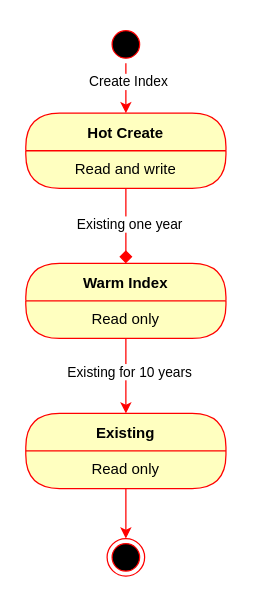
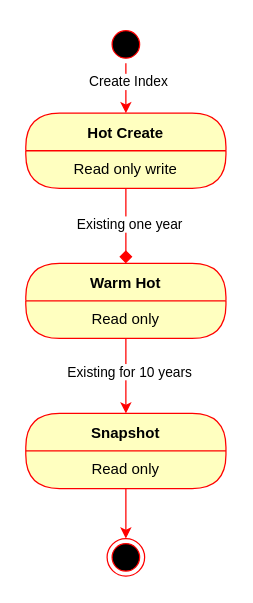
(126, 169) -> (126, 169)
(125, 283) -> (125, 283)
(125, 433) -> (125, 433)
